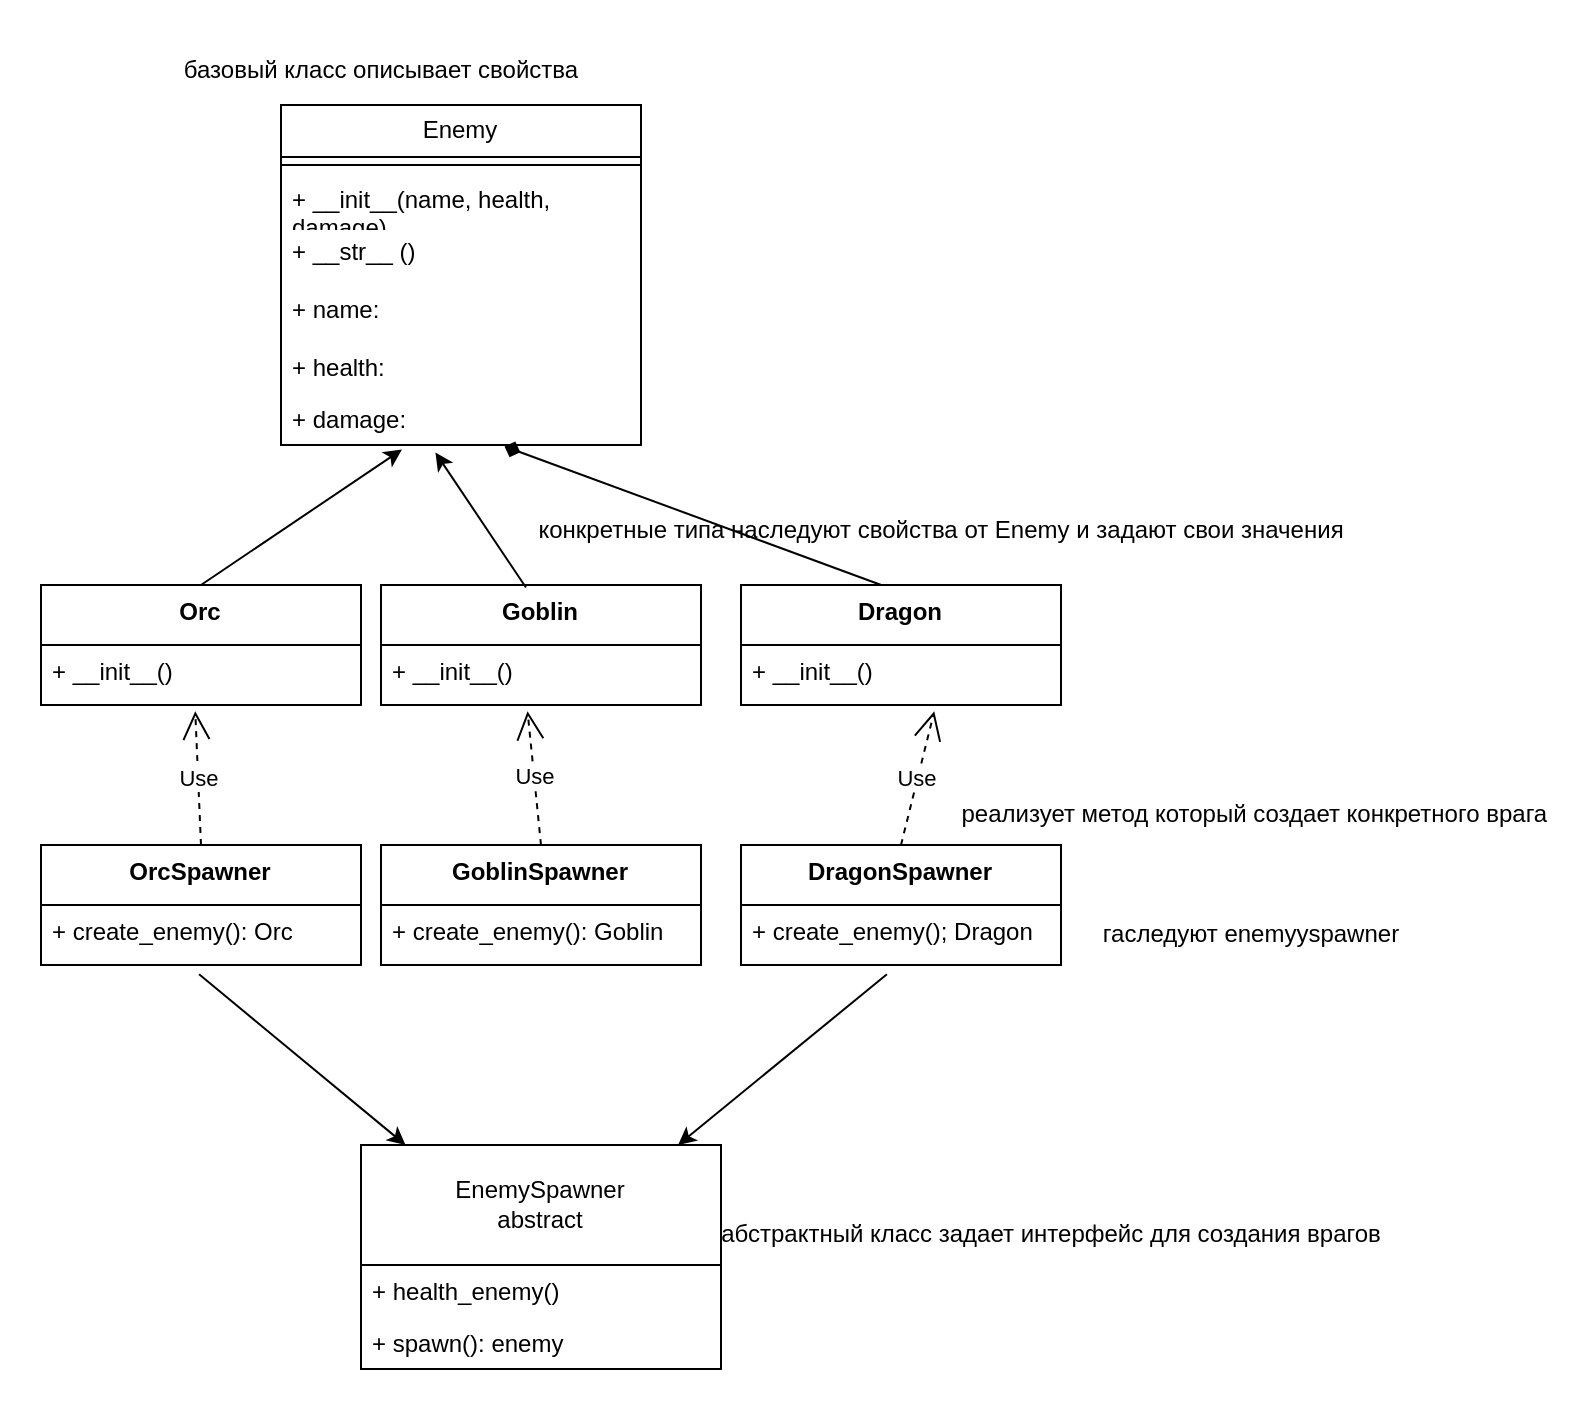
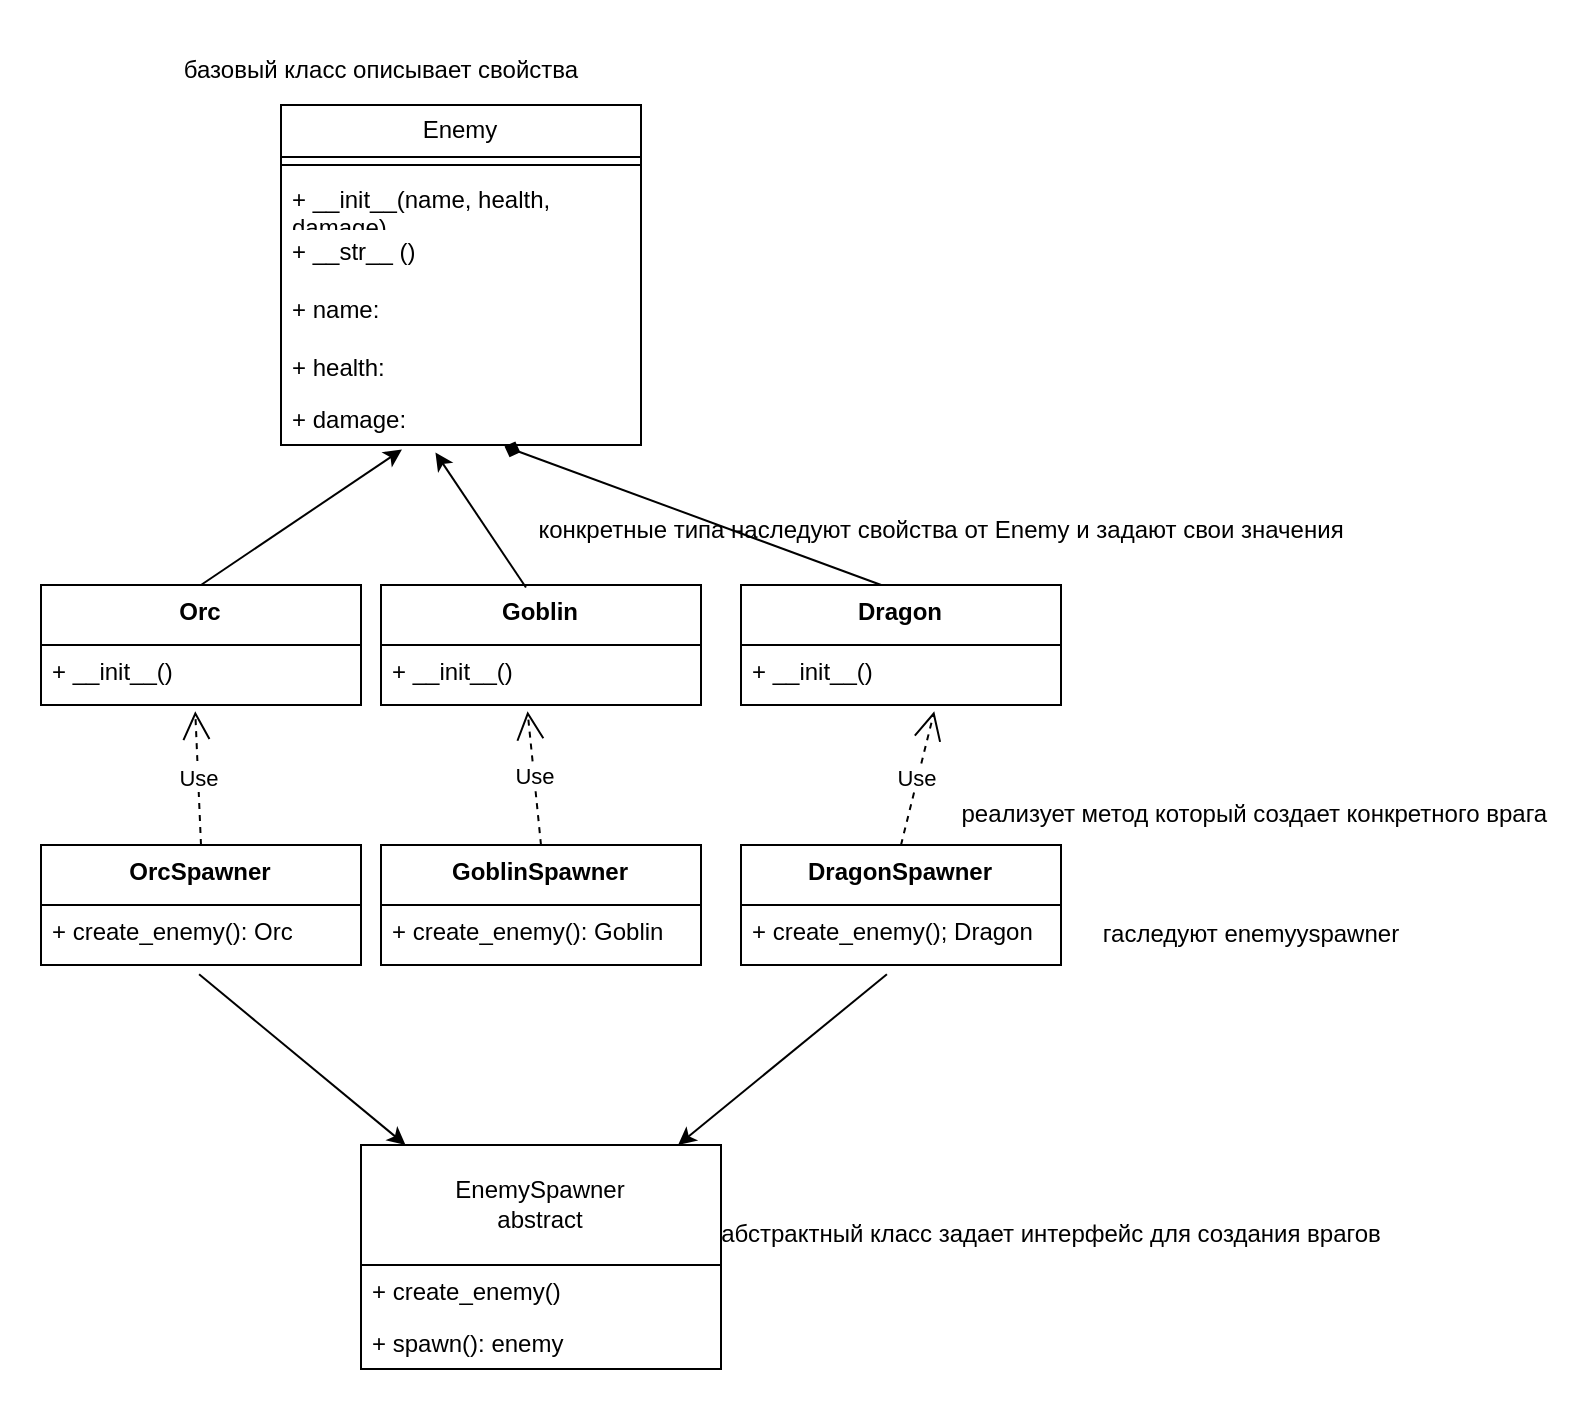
(474, 1293) -> (477, 1293)
